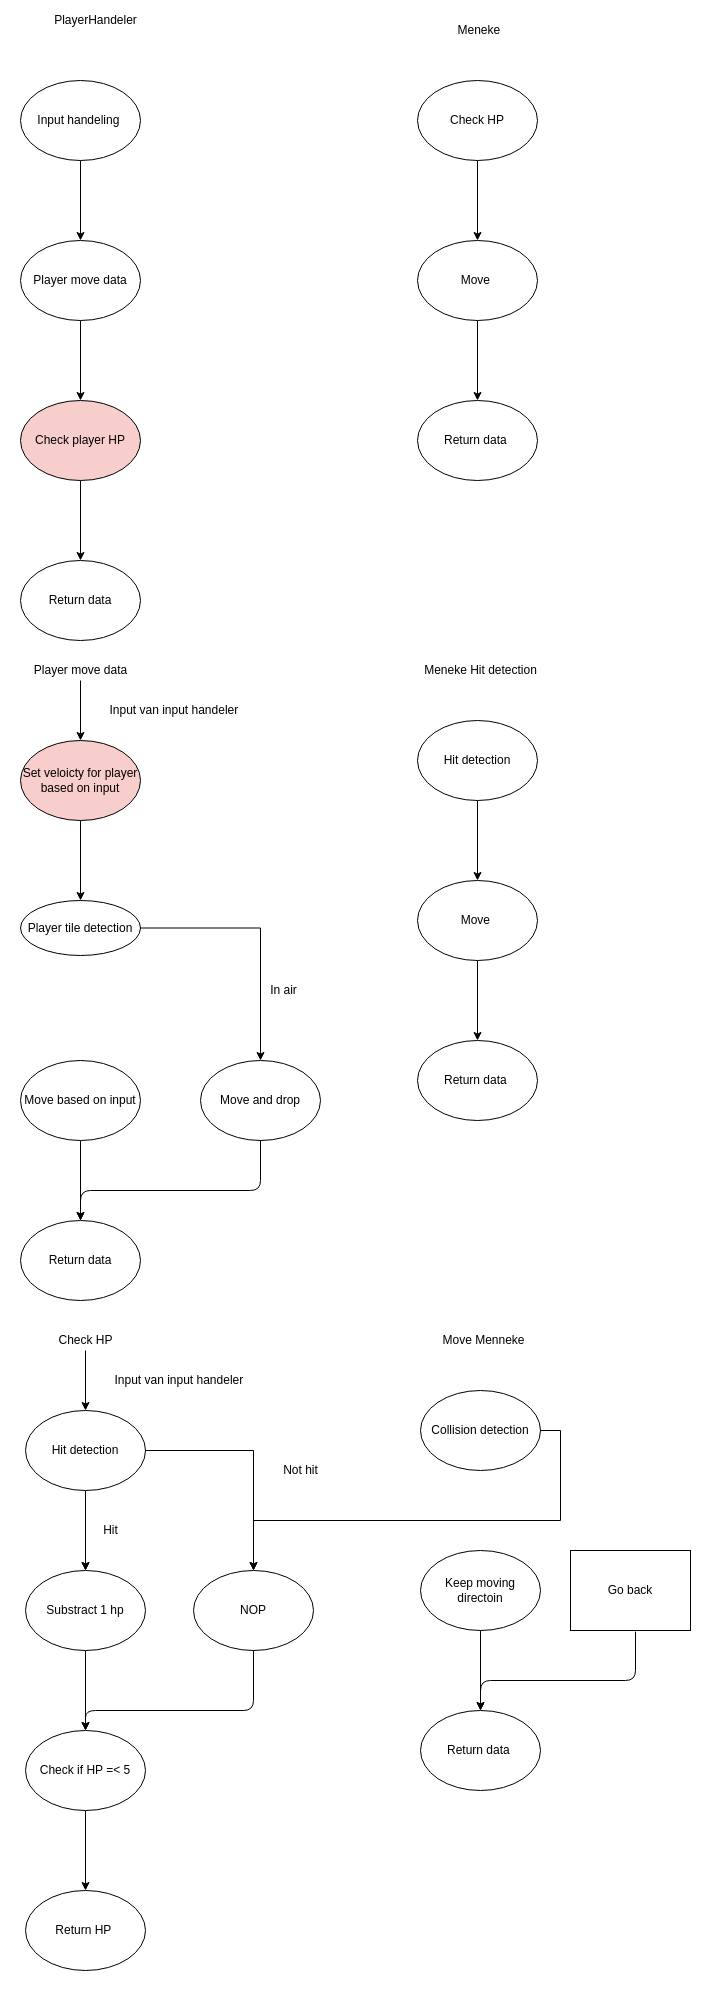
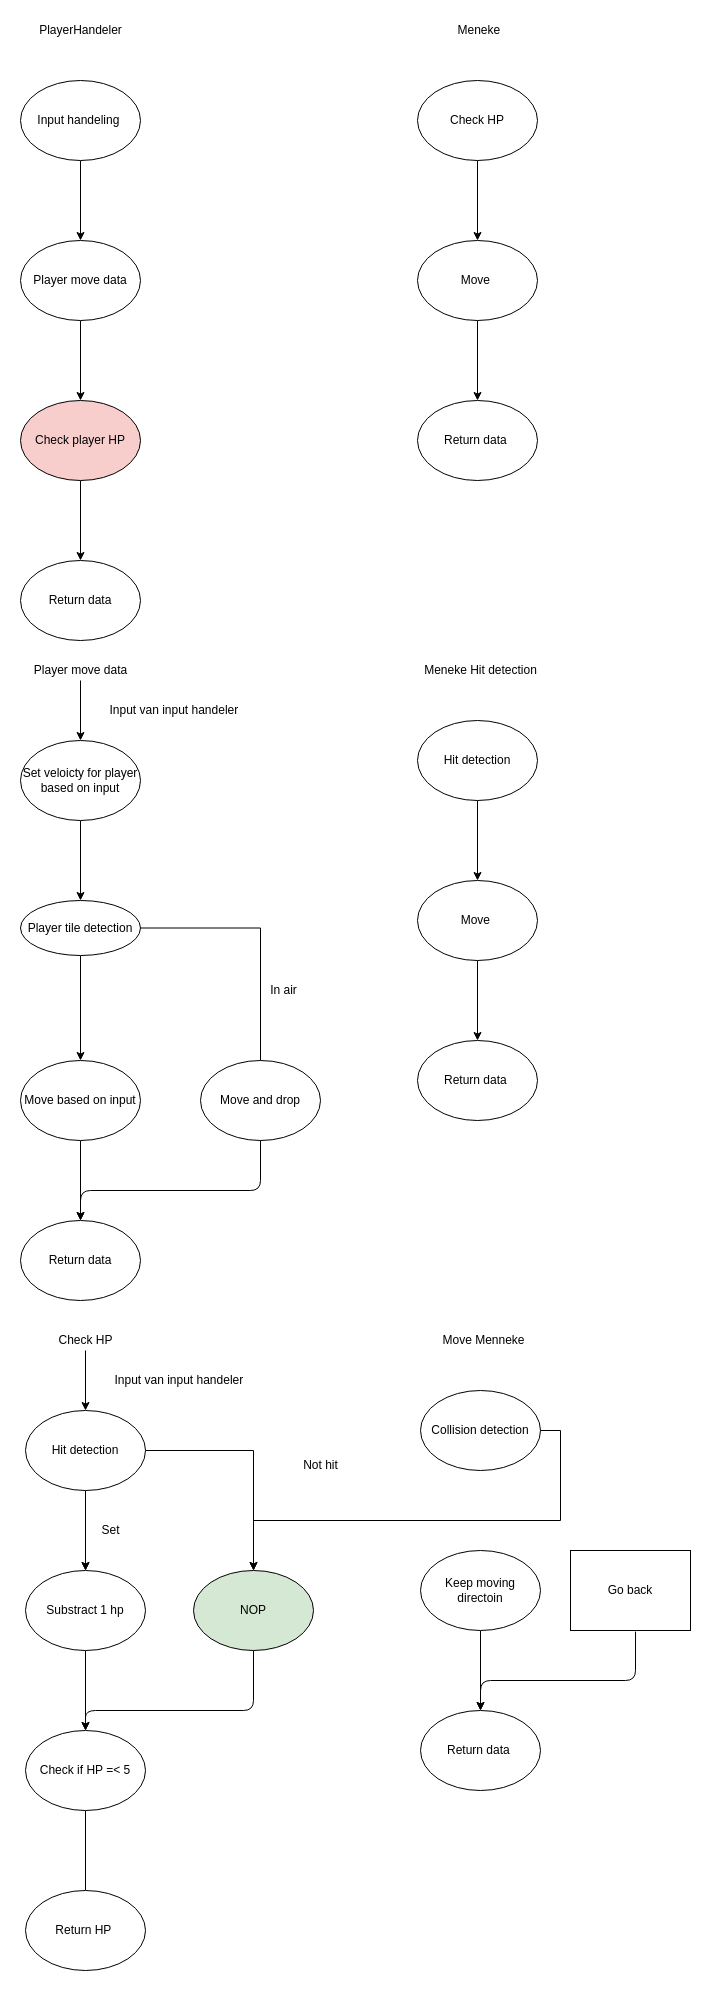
(96, 21) -> (81, 31)
(81, 781) -> (81, 781)
none -> (81, 1005)
(261, 1052) -> (261, 1055)
(301, 1471) -> (321, 1466)
(111, 1531) -> (111, 1531)
(254, 1611) -> (254, 1611)
(86, 1882) -> (86, 1884)
